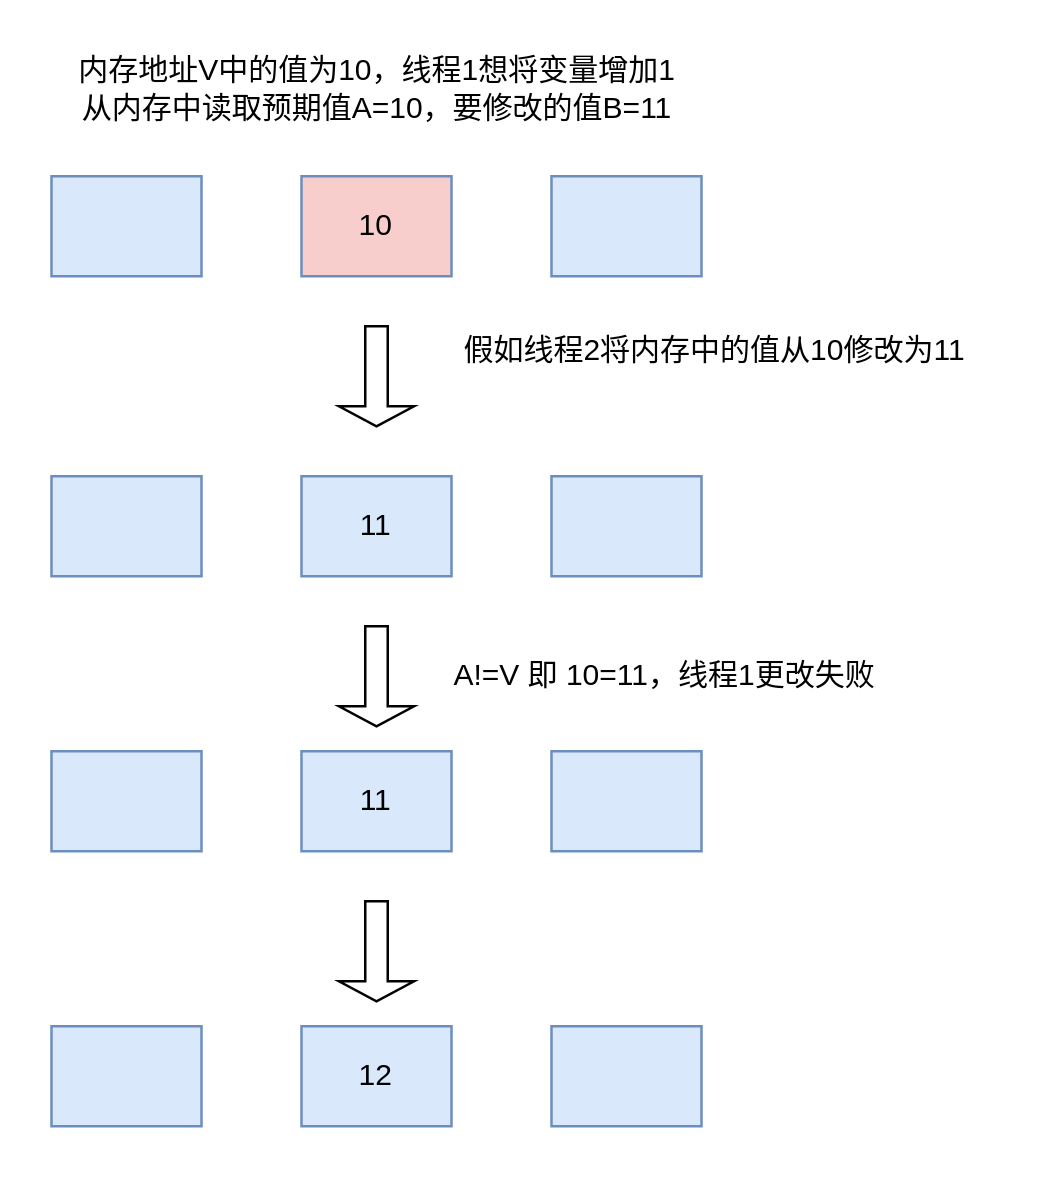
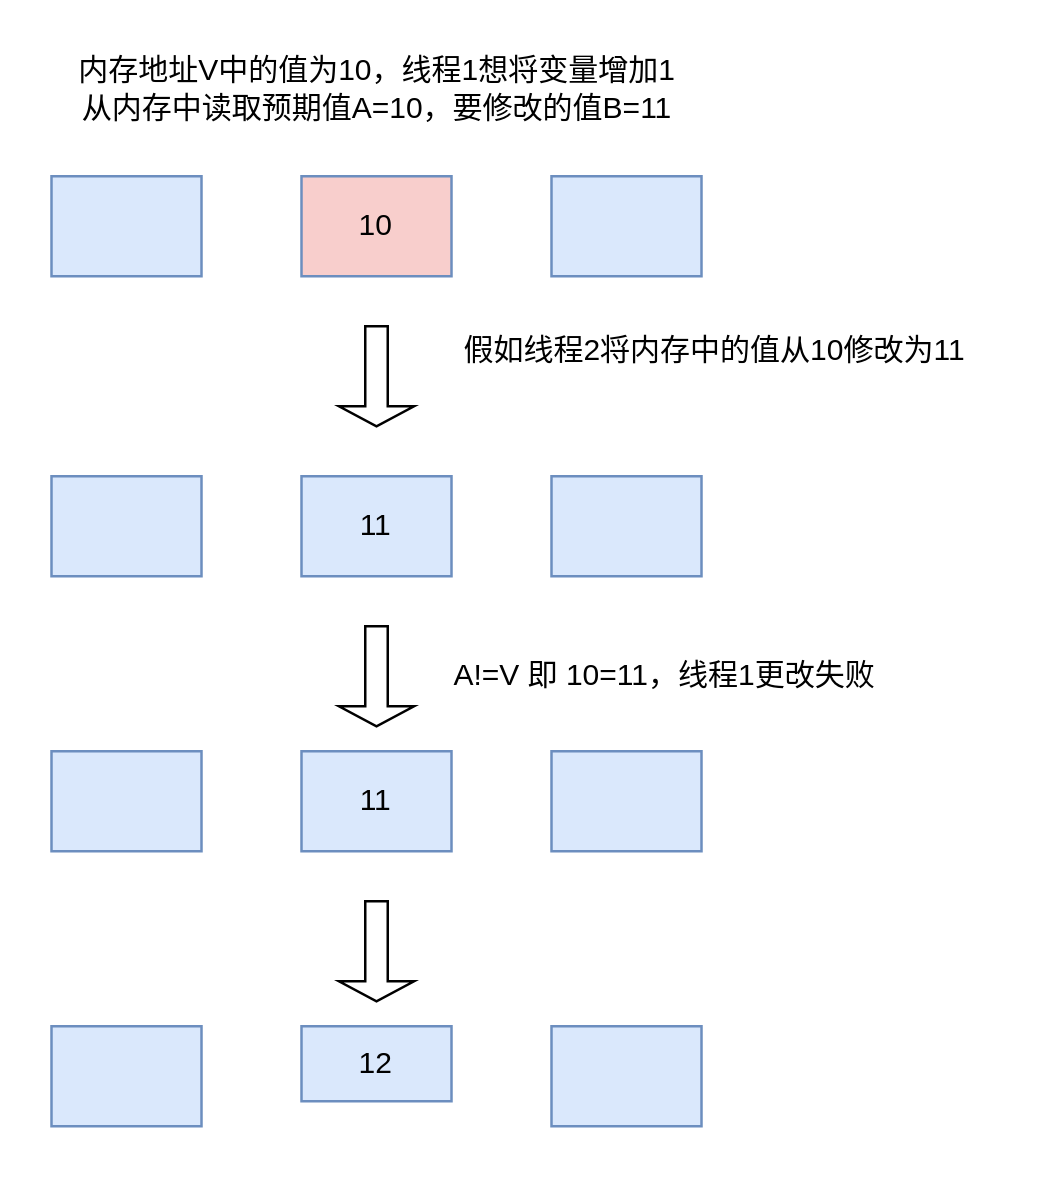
(376, 1076) -> (376, 1064)
